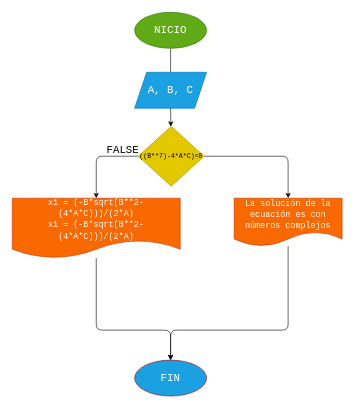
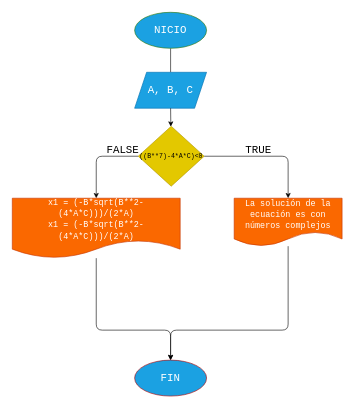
(171, 30) -> (171, 30)
none -> (258, 150)
